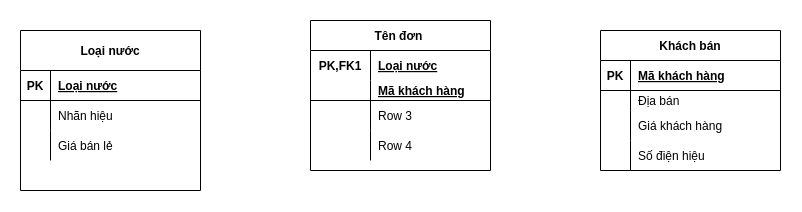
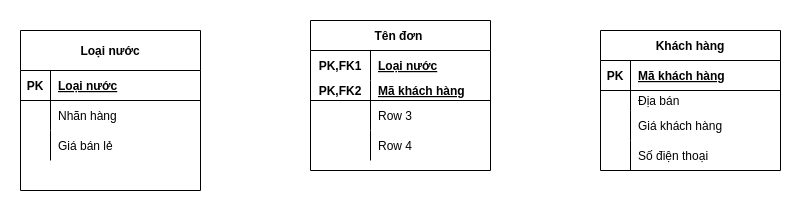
(690, 46) -> (690, 46)
none -> (341, 91)
(85, 116) -> (87, 116)
(672, 156) -> (675, 156)
